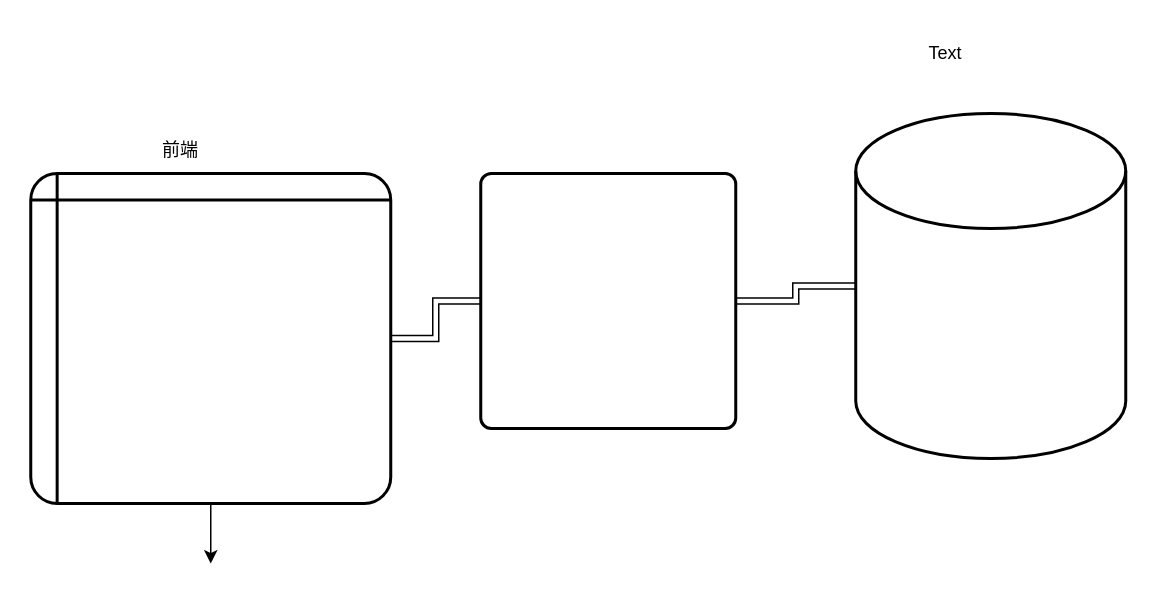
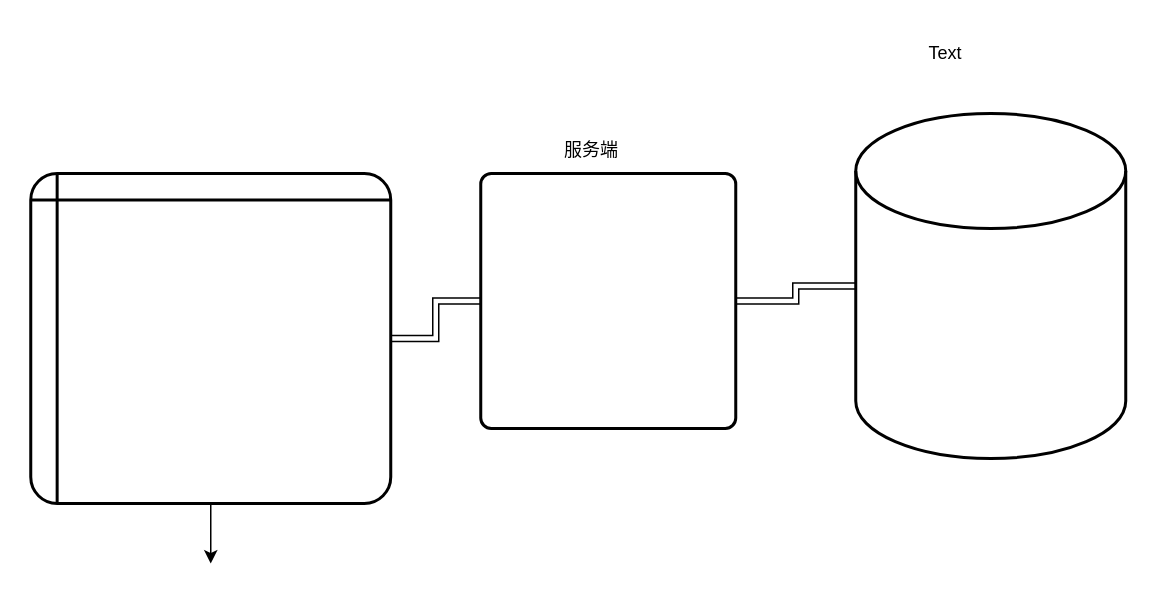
(181, 151) -> none
none -> (592, 151)
